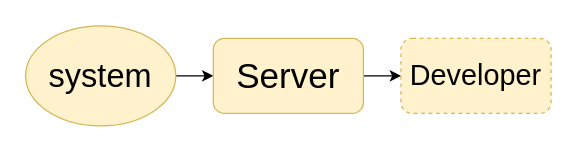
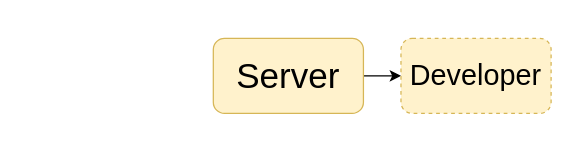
(101, 76) -> none
(199, 76) -> none
